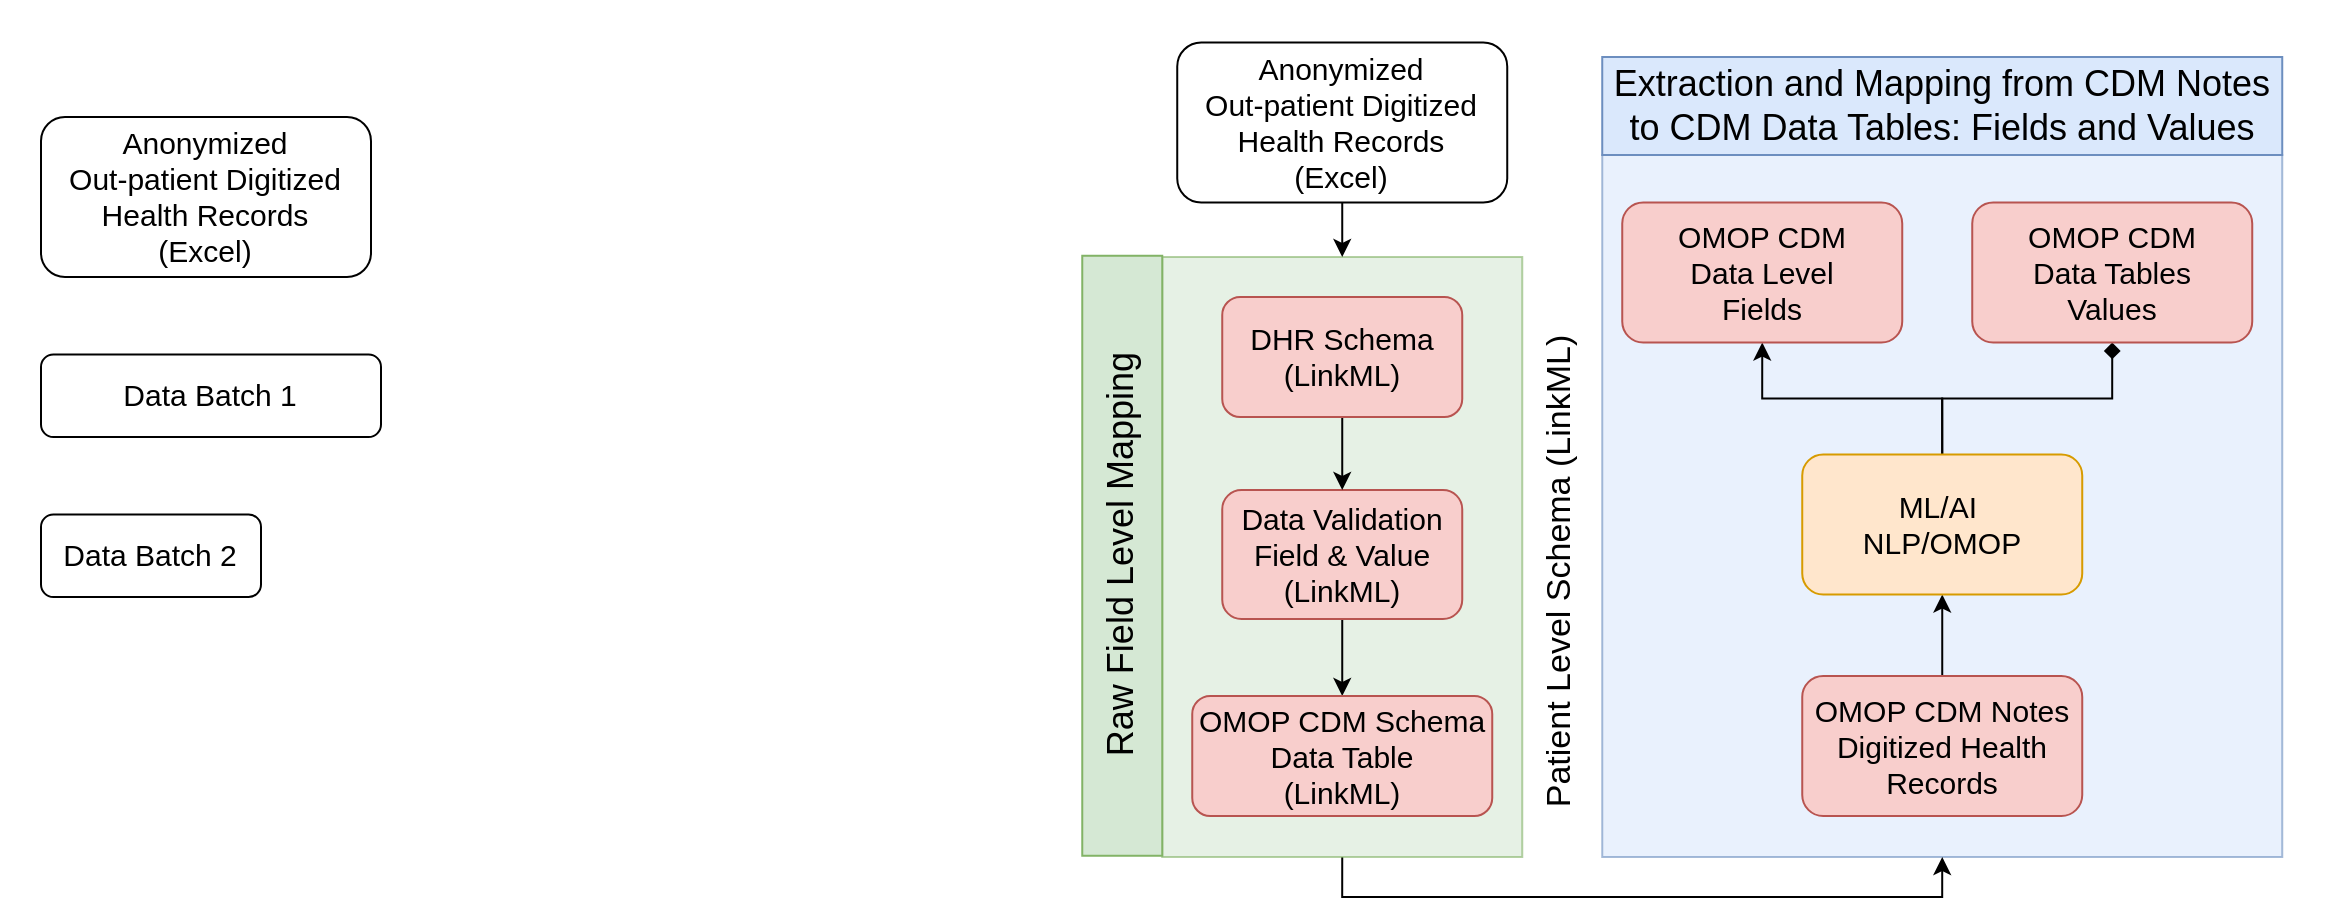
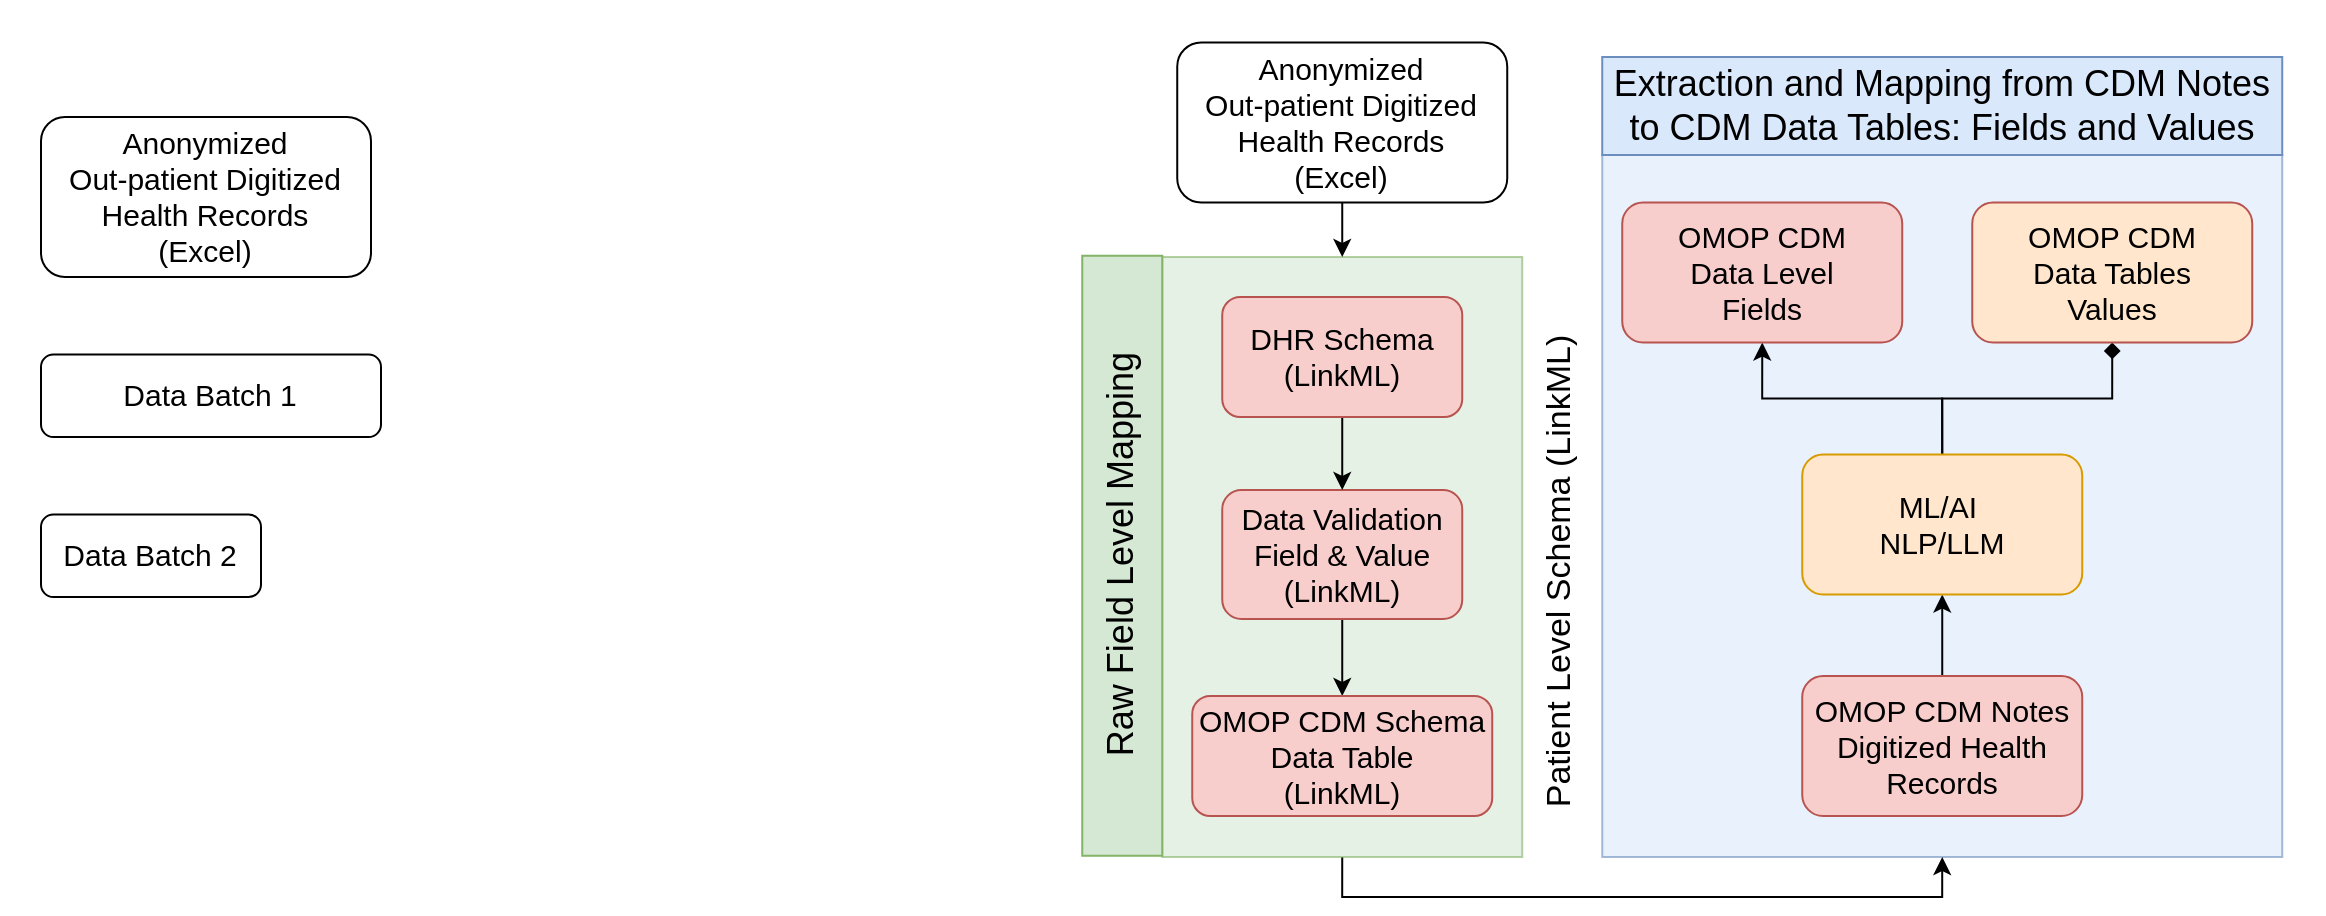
(2112, 273) -> (2112, 273)
(1943, 525) -> (1943, 525)
